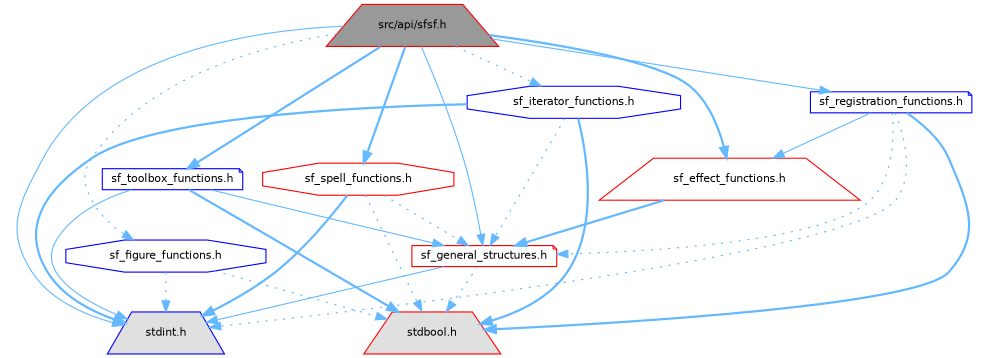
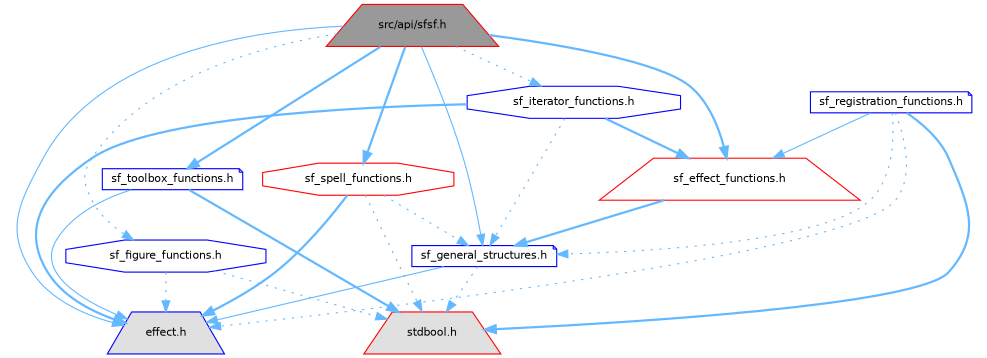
(672, 67) -> none
(316, 215) -> none
(581, 242) -> (642, 136)
(484, 256) -> (484, 256)
(166, 333) -> (166, 333)
